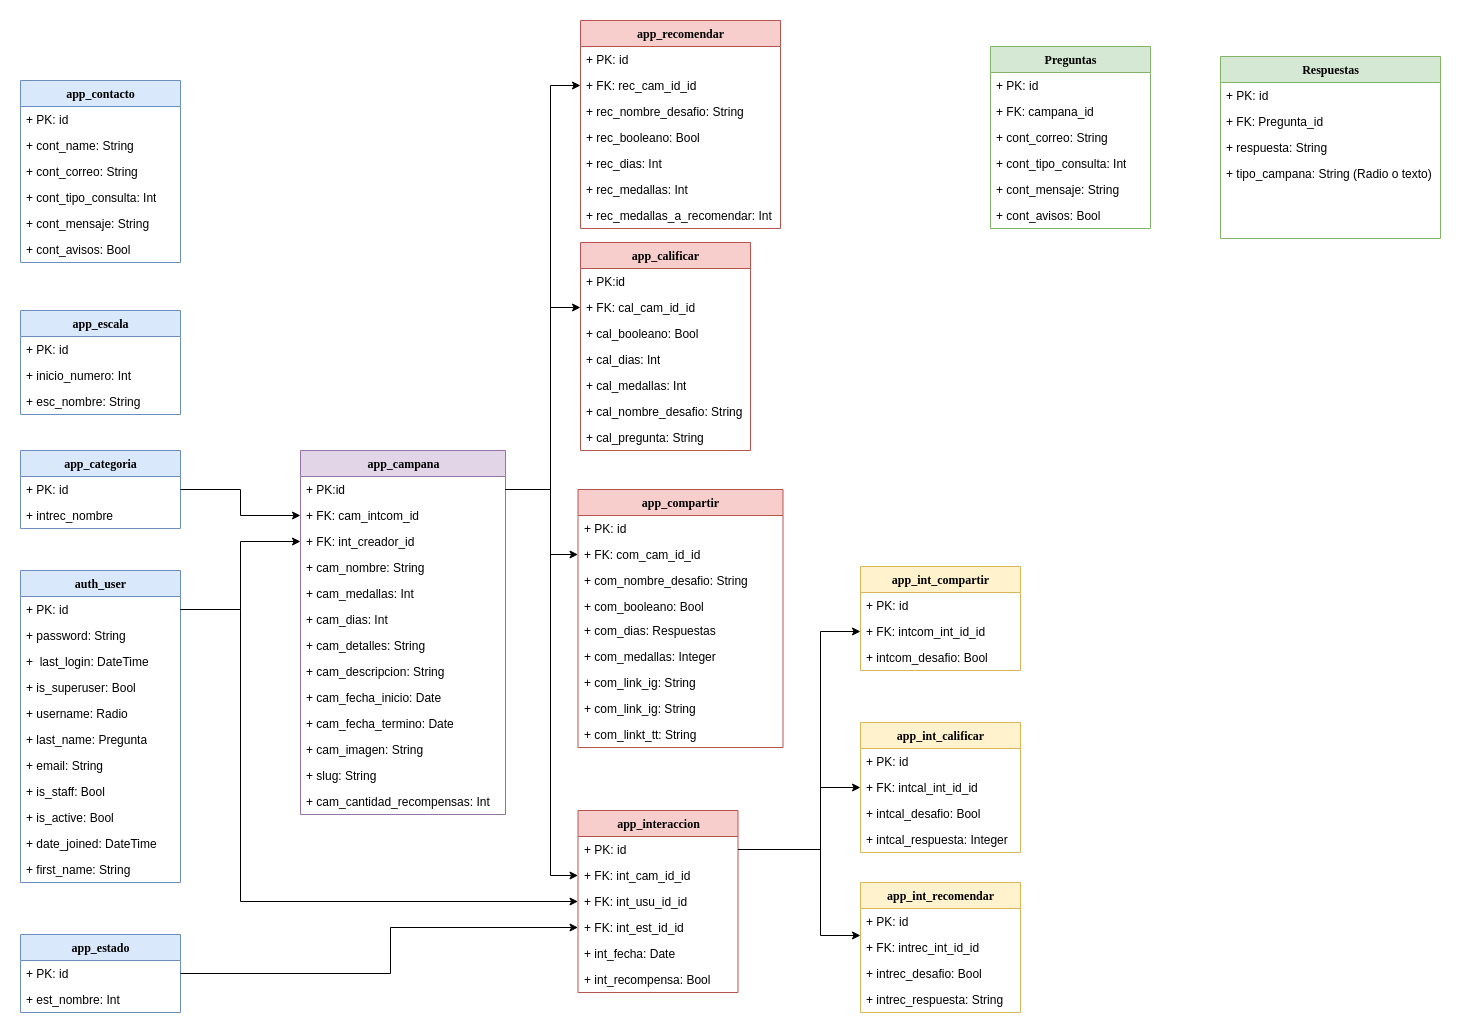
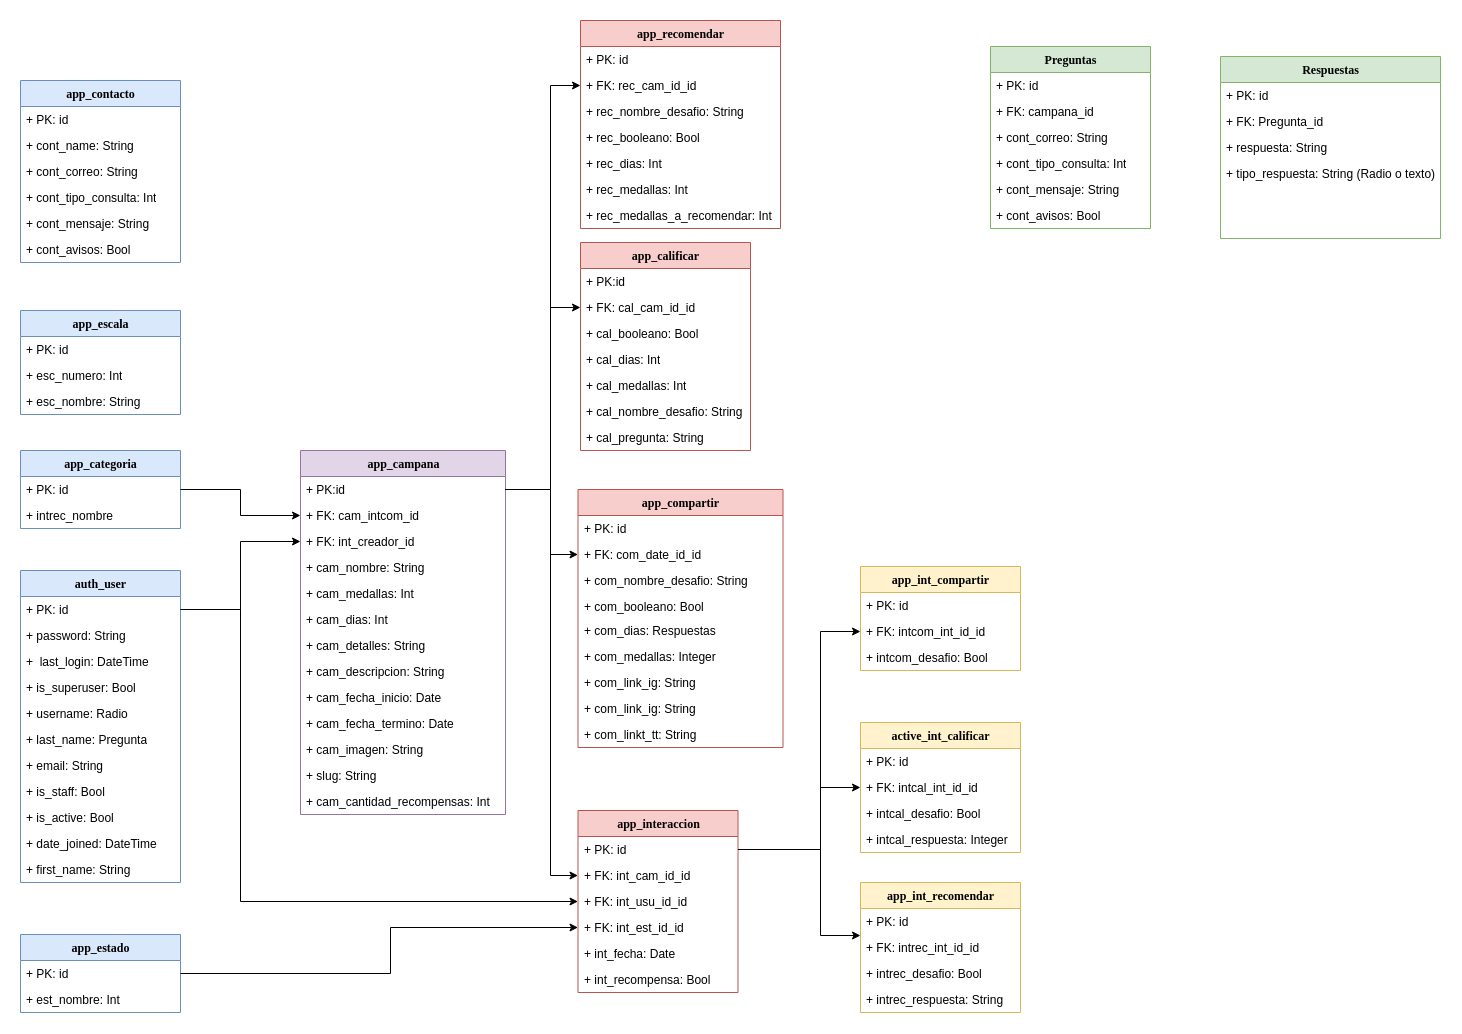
(1332, 182) -> (1332, 182)
(84, 377) -> (79, 377)
(641, 556) -> (644, 556)
(941, 737) -> (941, 737)
